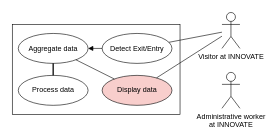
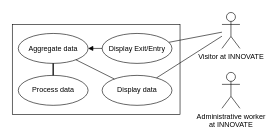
(137, 48) -> (137, 48)
(137, 90) -> (137, 90)
